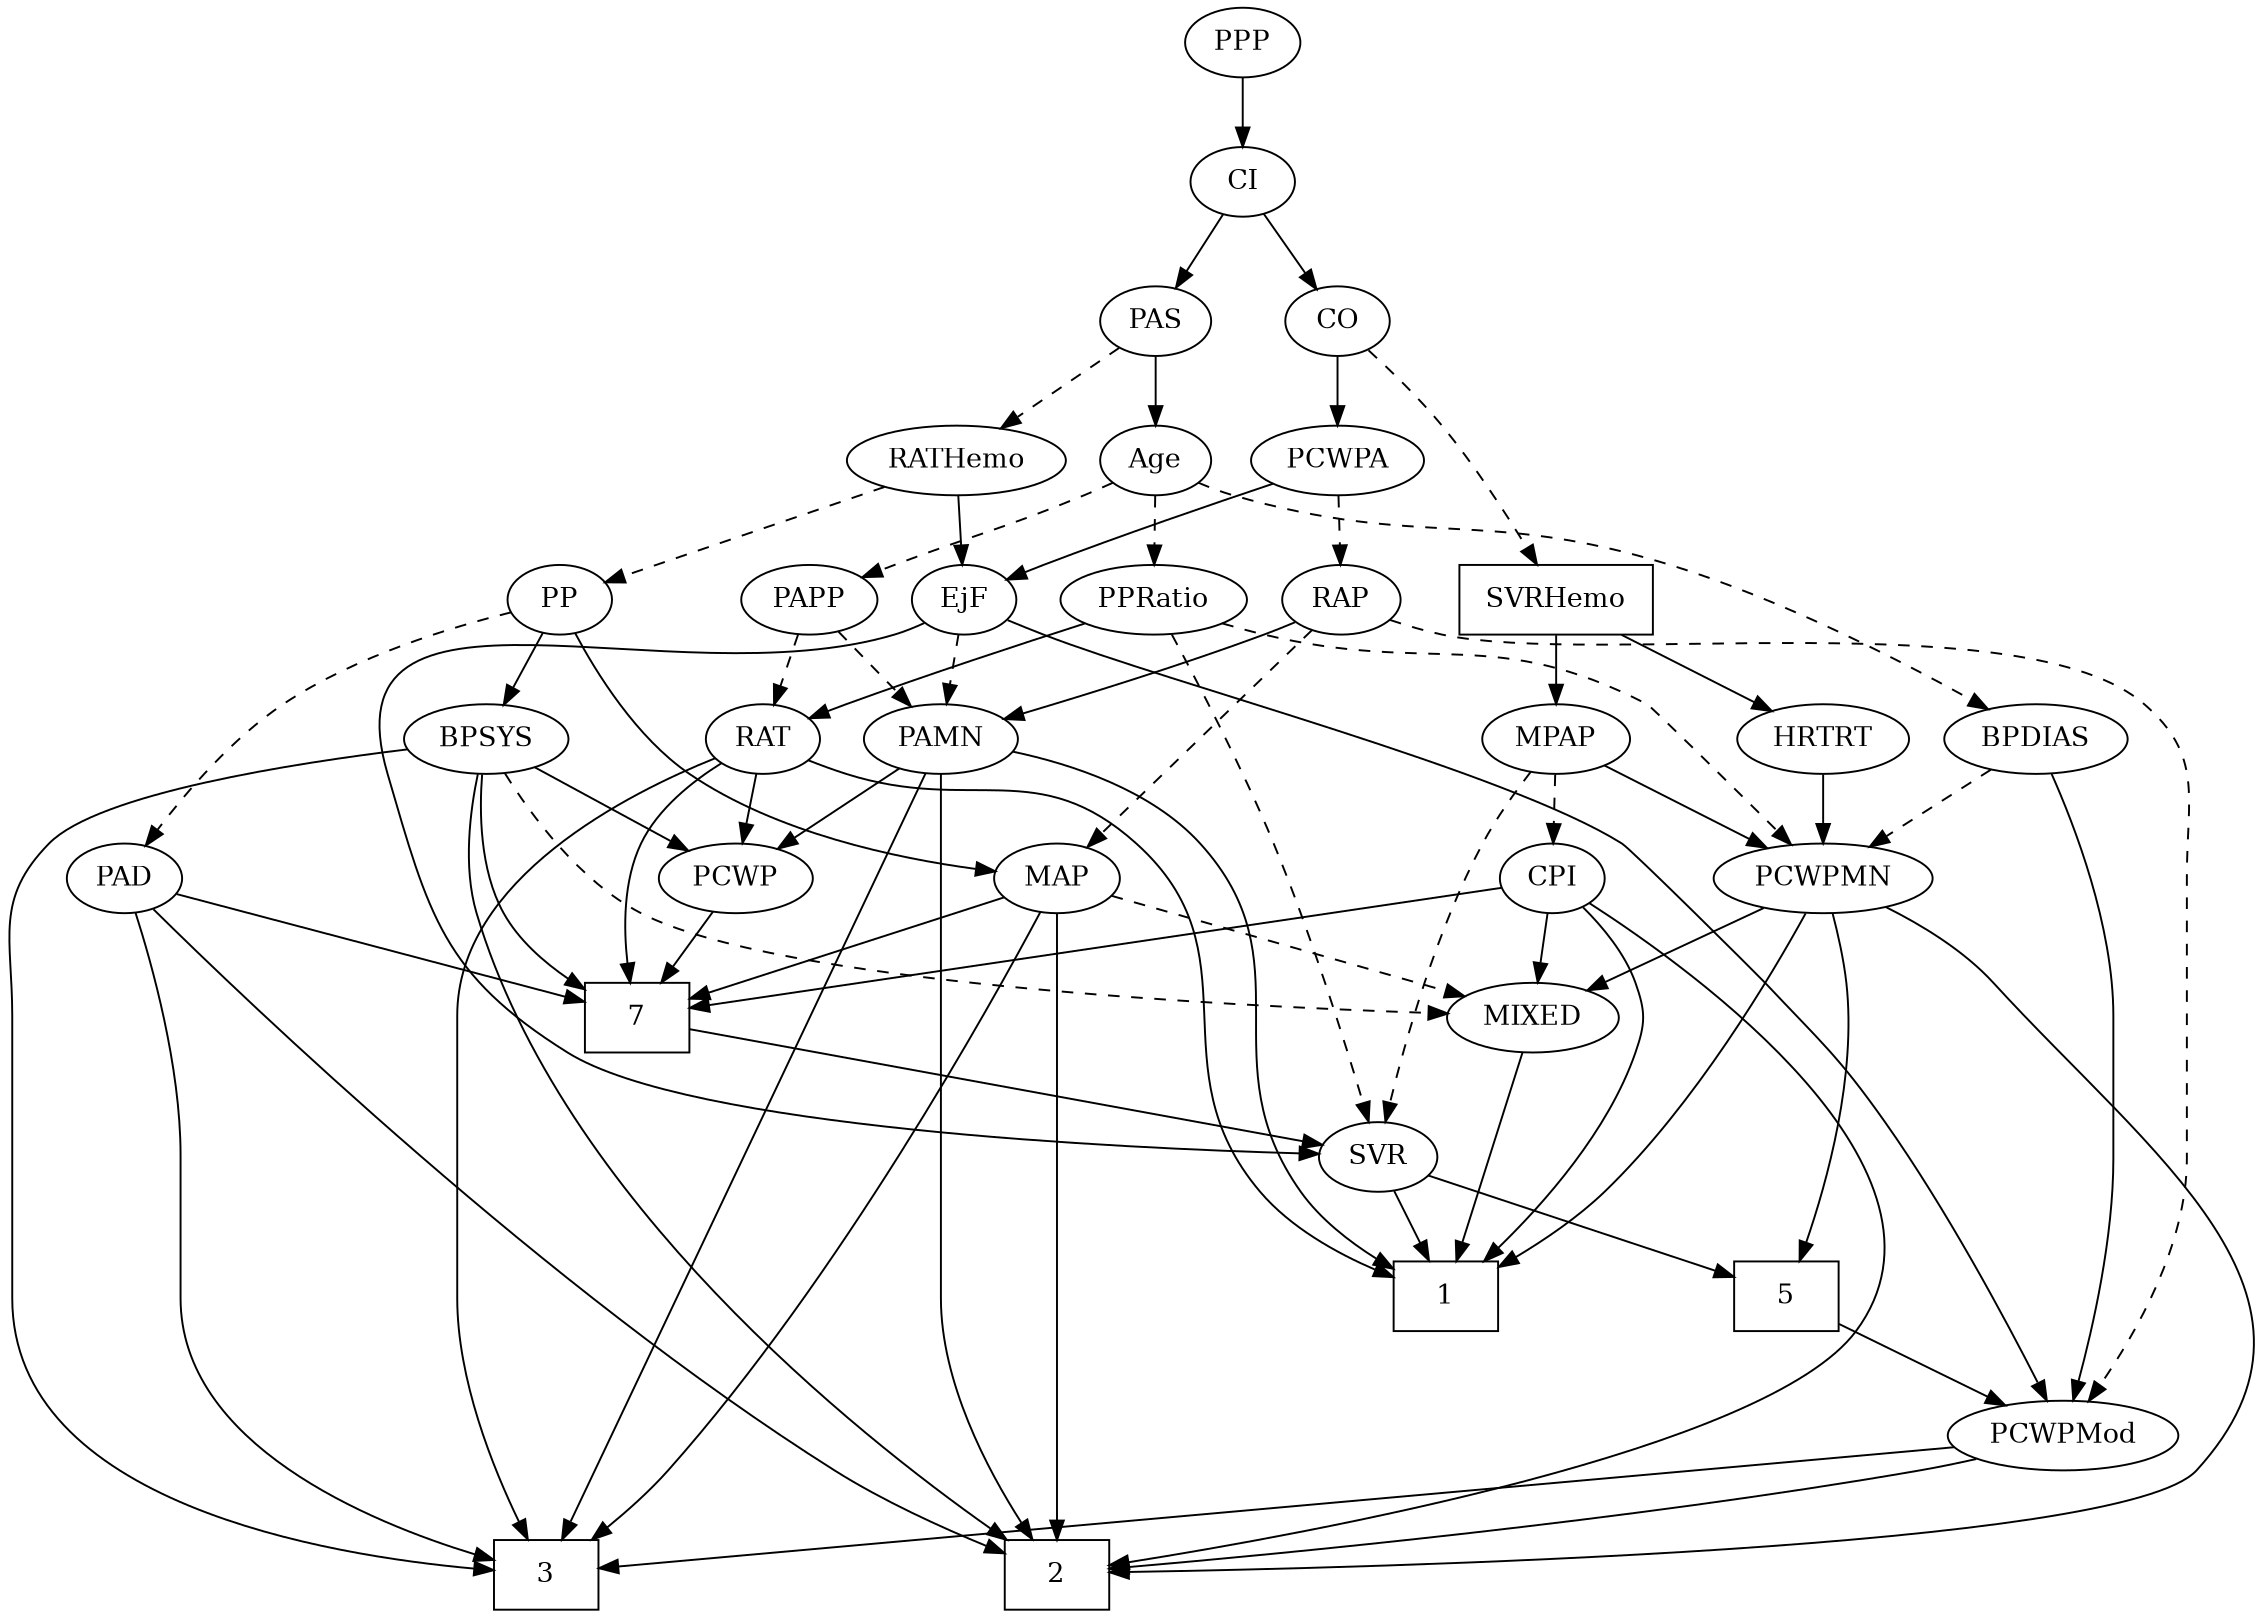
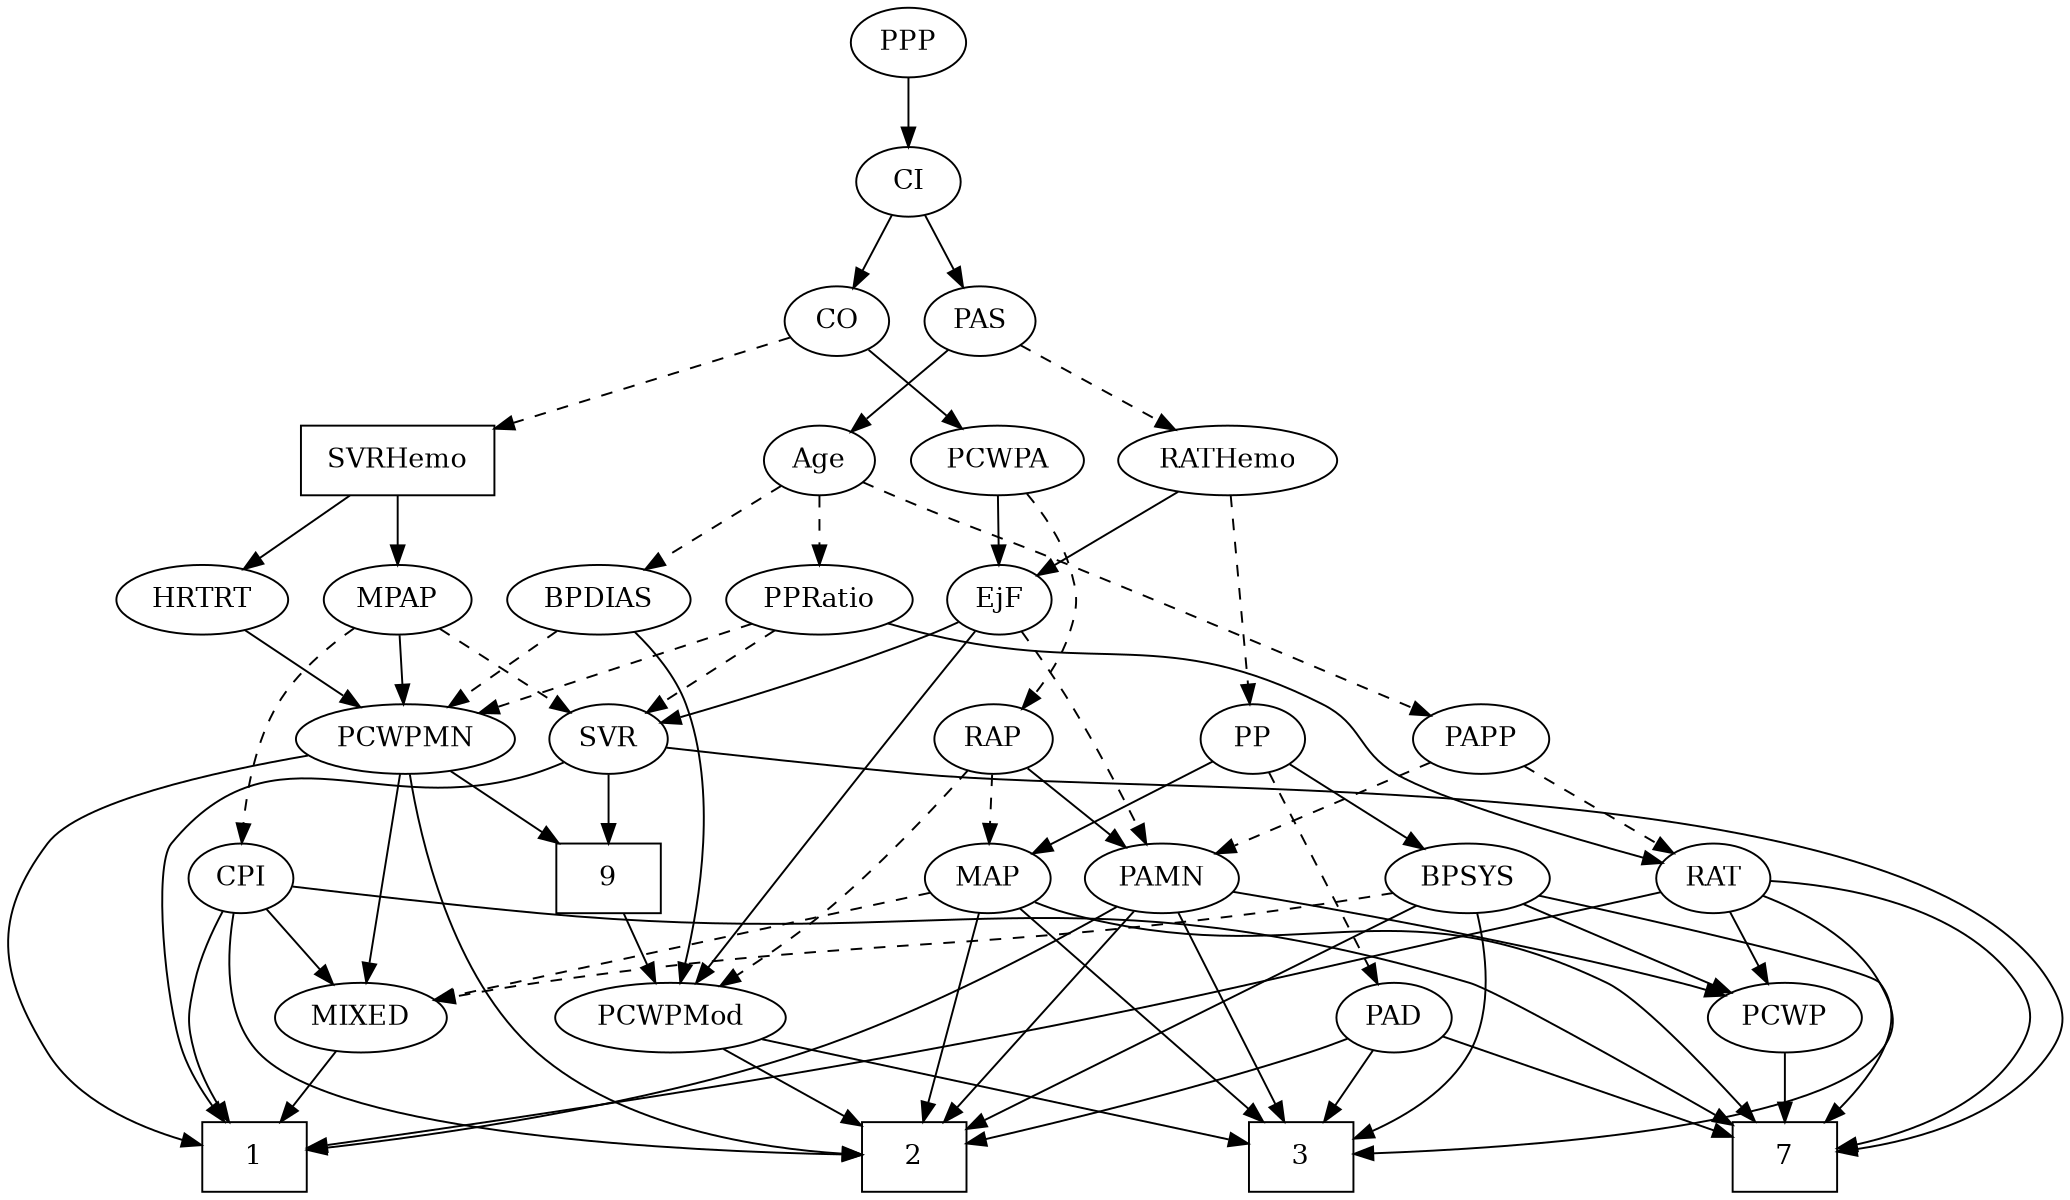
(997, 1085) -> (1527, 805)
(1786, 1296) -> (609, 878)
